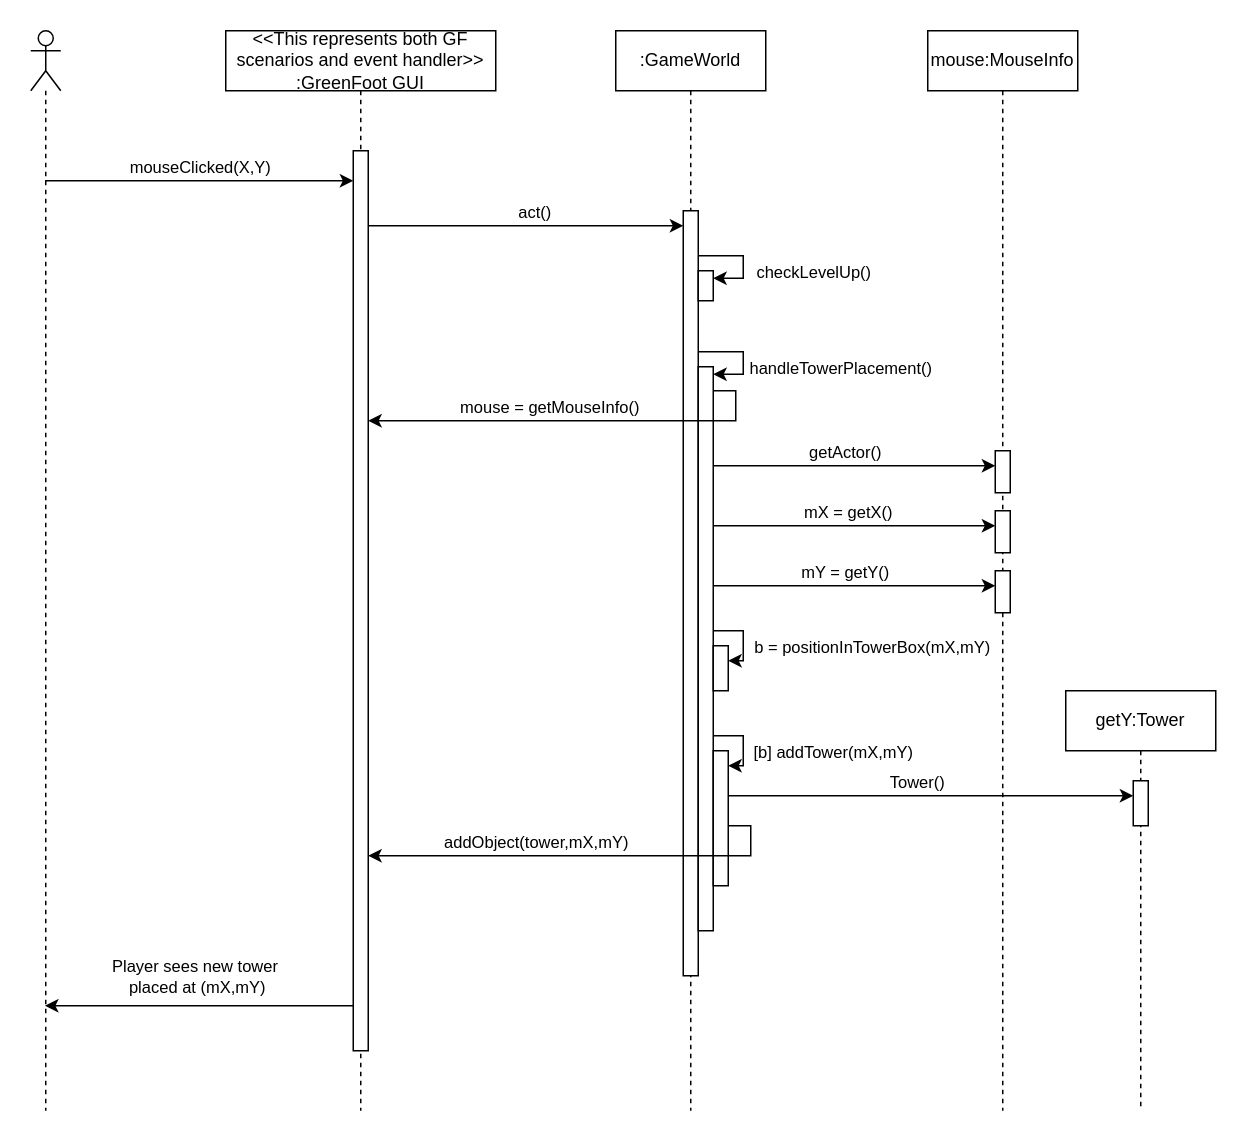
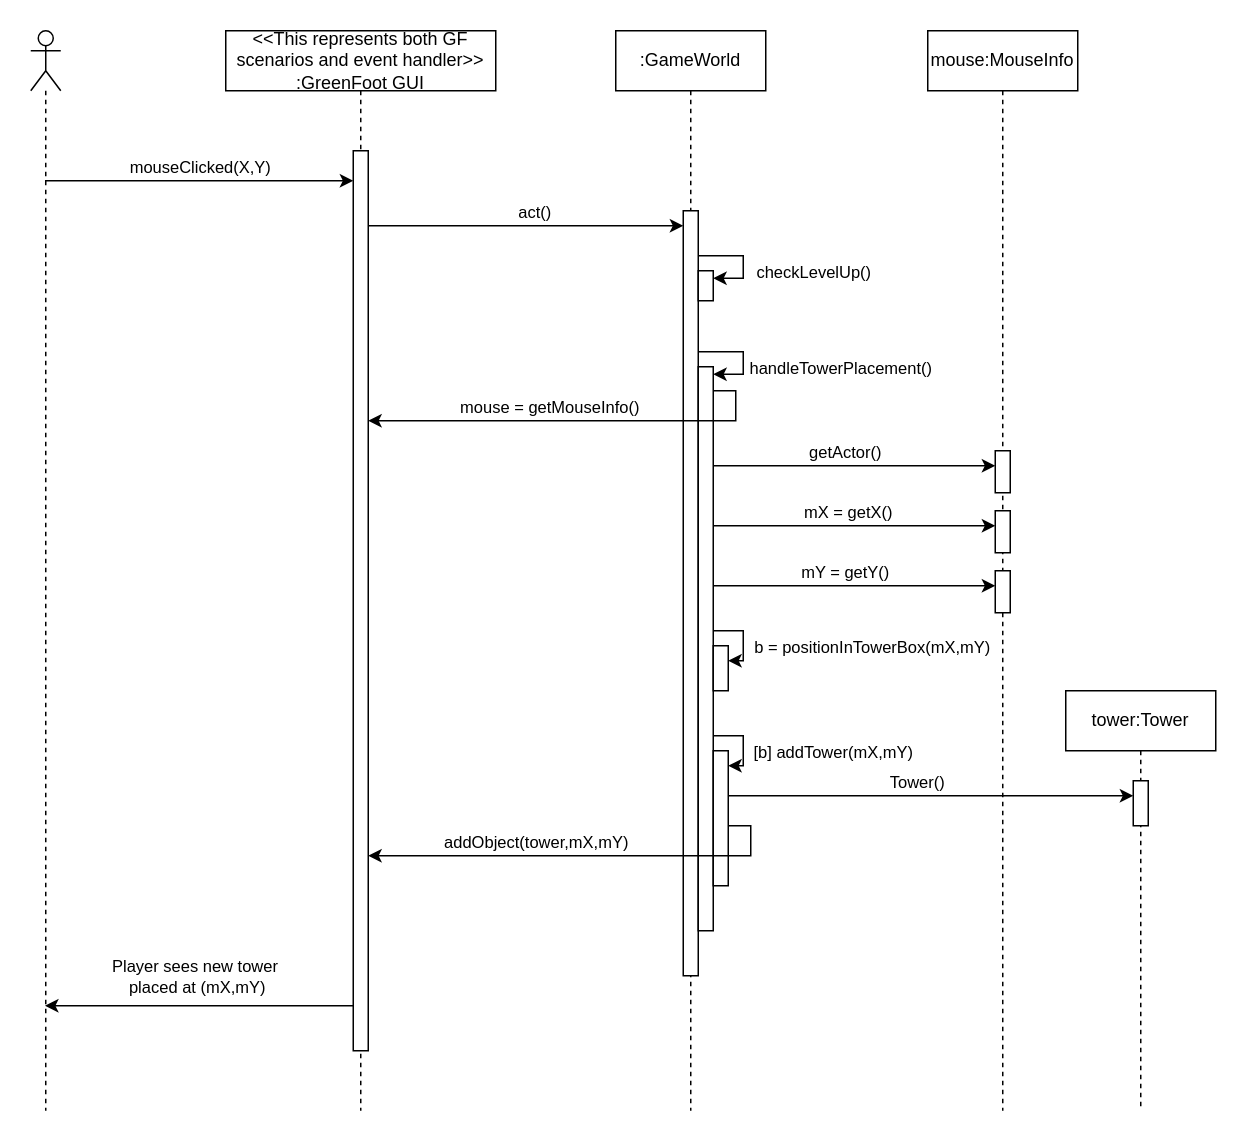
(1141, 721) -> (1141, 721)
